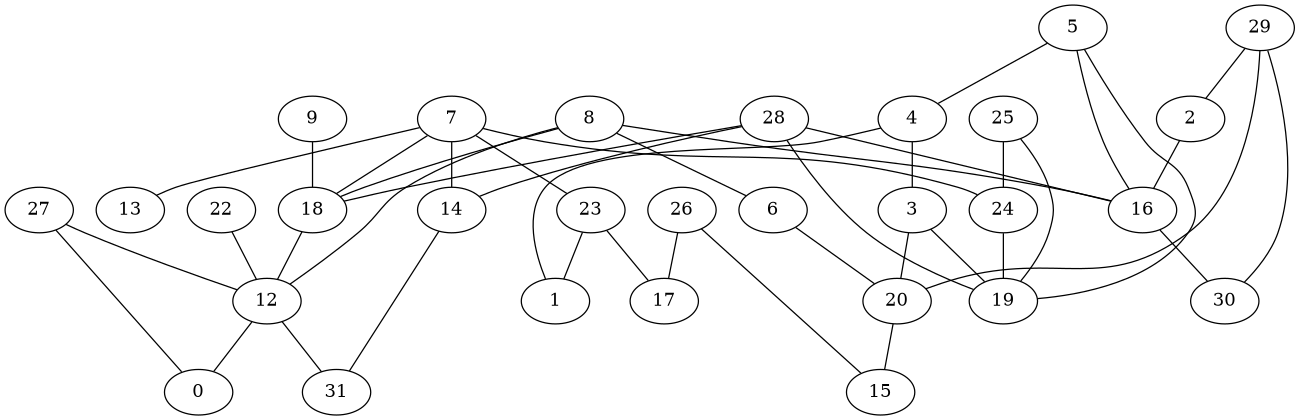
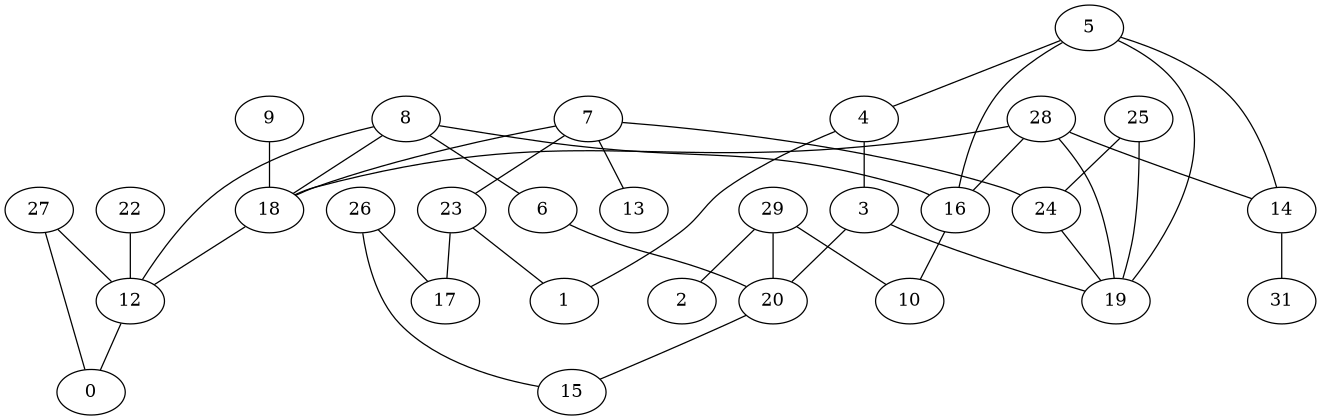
(452, 165) -> (1222, 89)
(1164, 169) -> none
(1225, 301) -> (910, 301)
(302, 347) -> none
